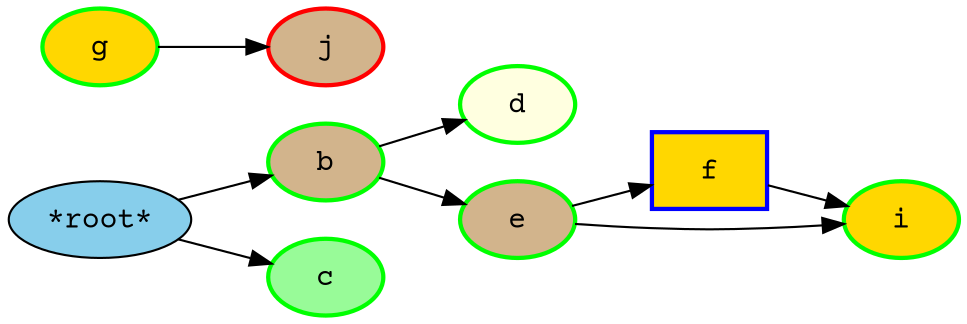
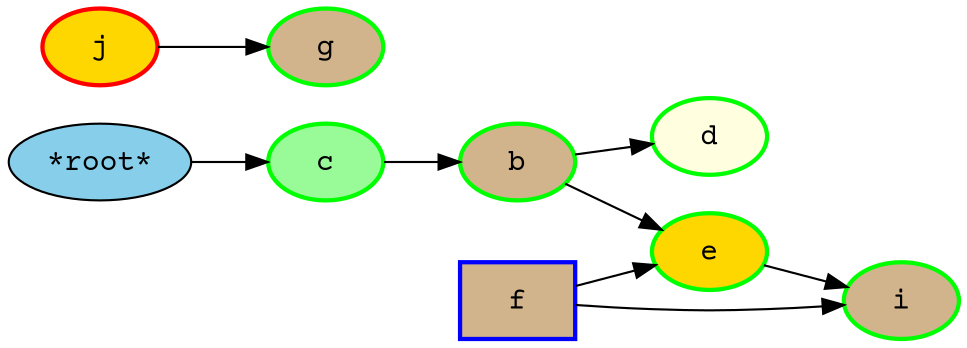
(100, 47) -> (326, 47)
(202, 47) -> (202, 47)
(326, 47) -> (100, 47)
(709, 171) -> (518, 301)
(214, 190) -> (411, 162)
(601, 198) -> (605, 278)
(518, 220) -> (709, 252)
(901, 220) -> (901, 301)
